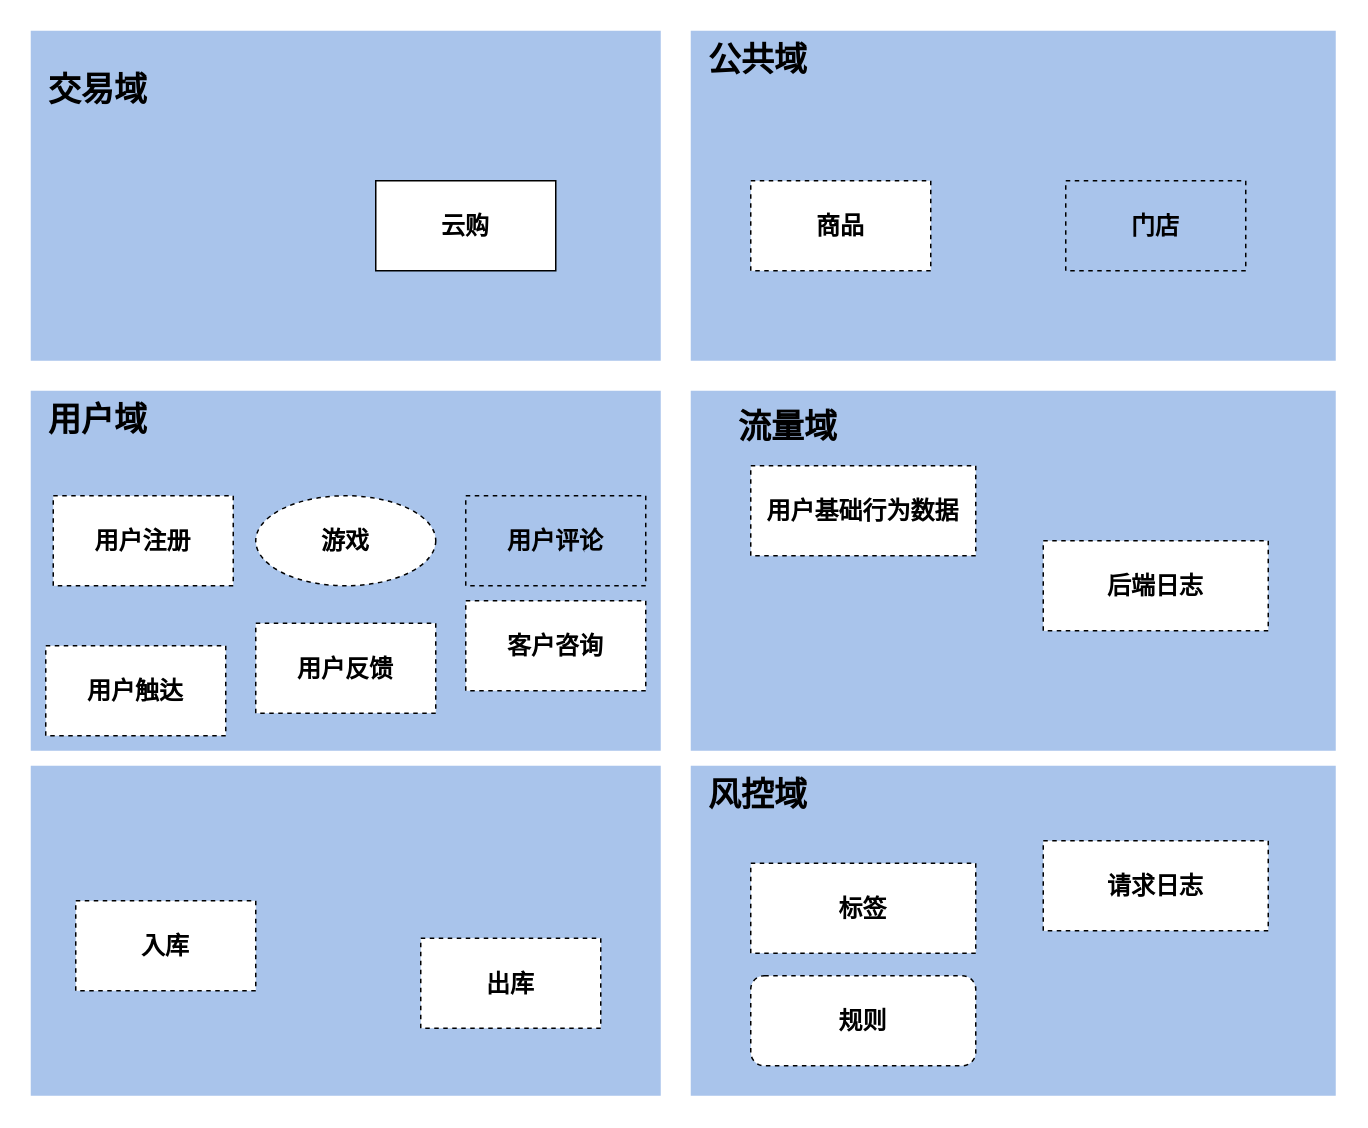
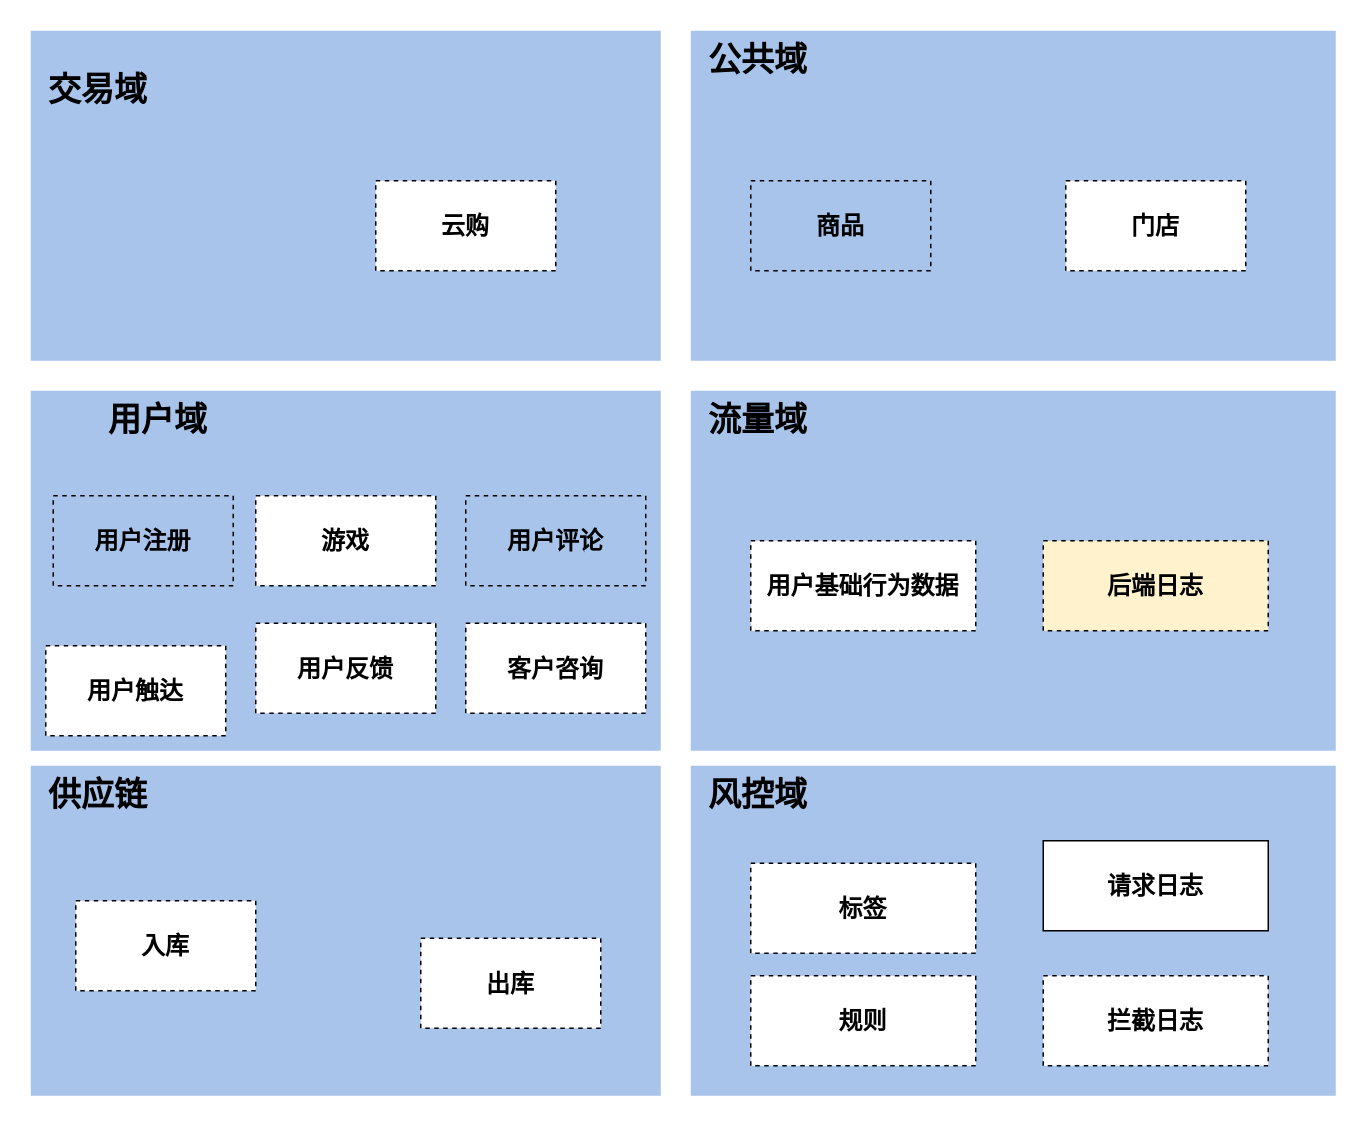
(466, 226) -> (466, 226)
(841, 226) -> (841, 226)
(1156, 226) -> (1156, 226)
(98, 421) -> (158, 421)
(788, 428) -> (758, 421)
(863, 511) -> (863, 586)
(143, 541) -> (143, 541)
(346, 541) -> (346, 541)
(1156, 586) -> (1156, 586)
(556, 646) -> (556, 668)
none -> (98, 796)
(1156, 886) -> (1156, 886)
(863, 1021) -> (863, 1021)
none -> (1156, 1021)
